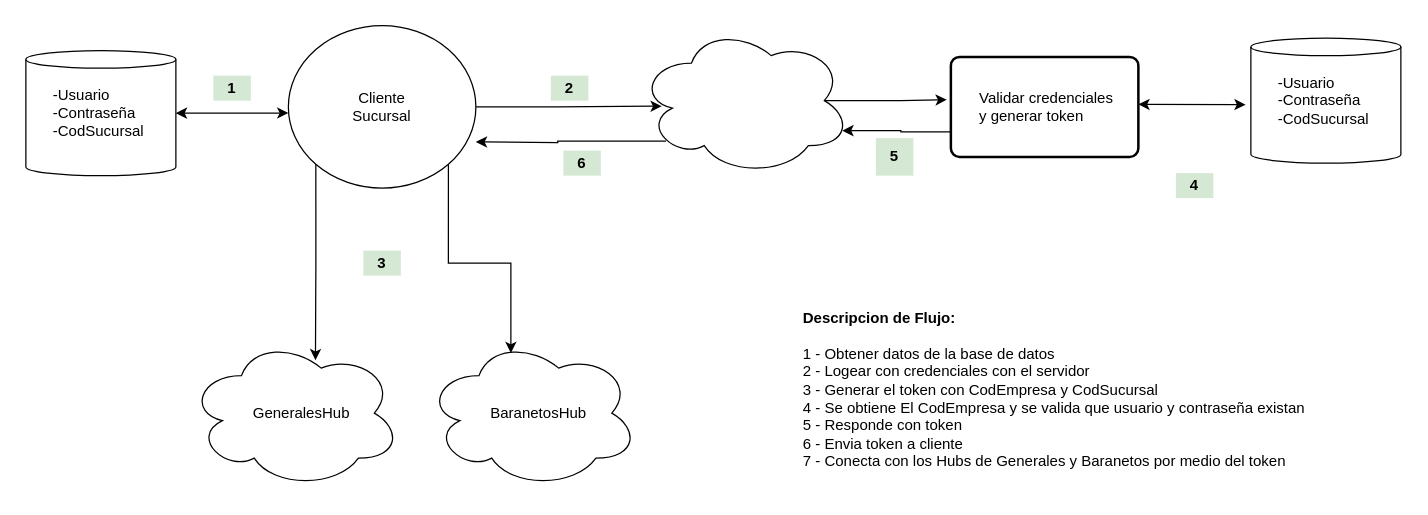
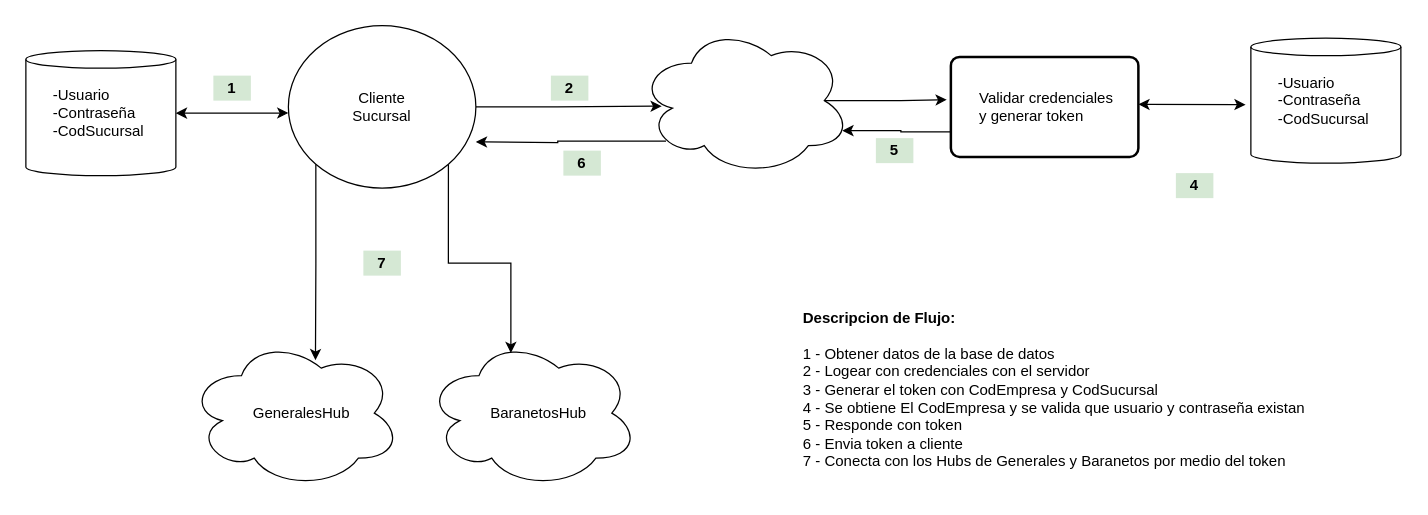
(894, 157) -> (894, 151)
(382, 263) -> (382, 263)
